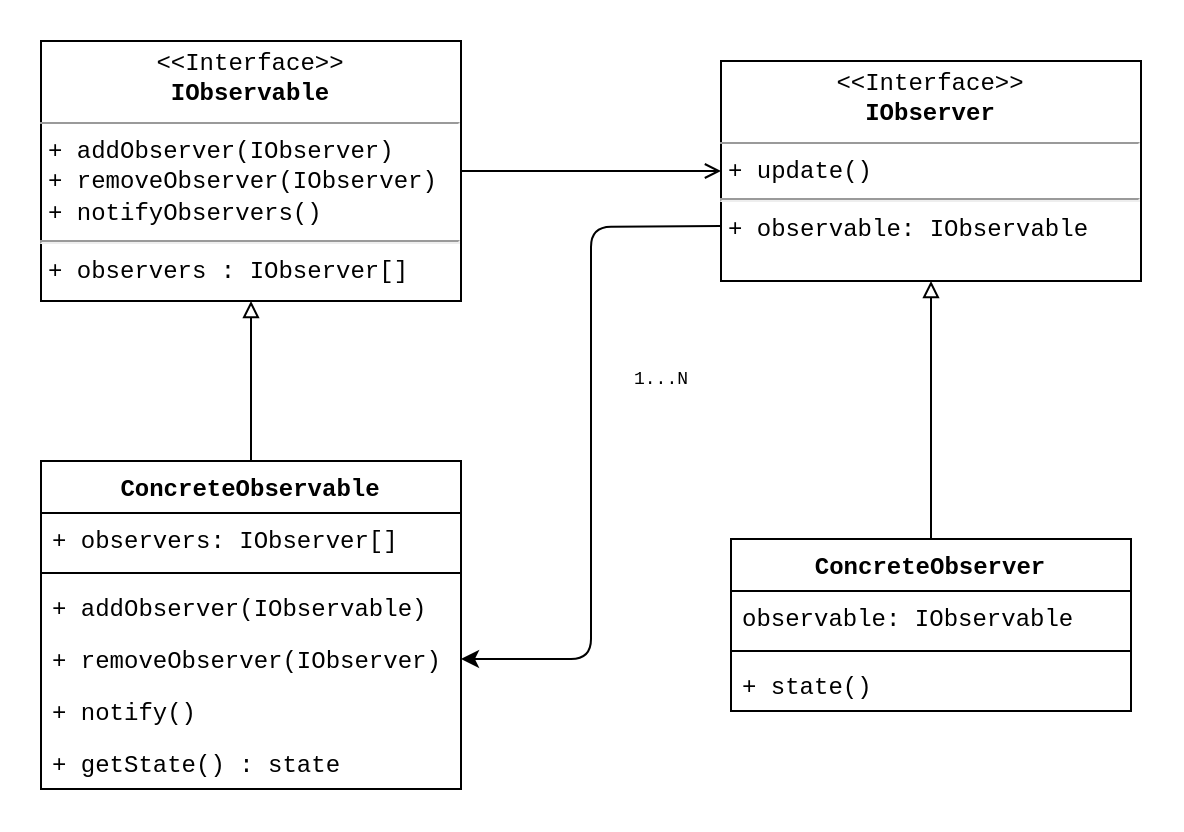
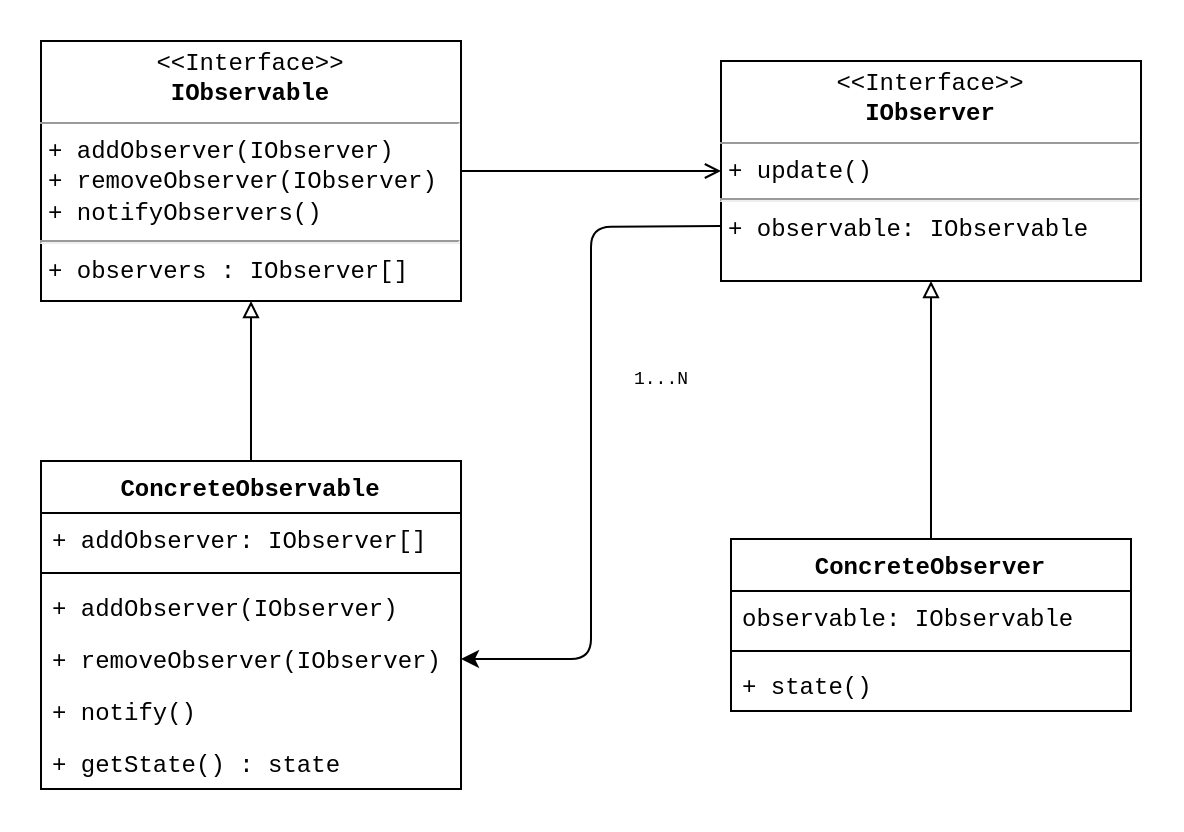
(204, 540) -> (217, 540)
(220, 608) -> (210, 608)
